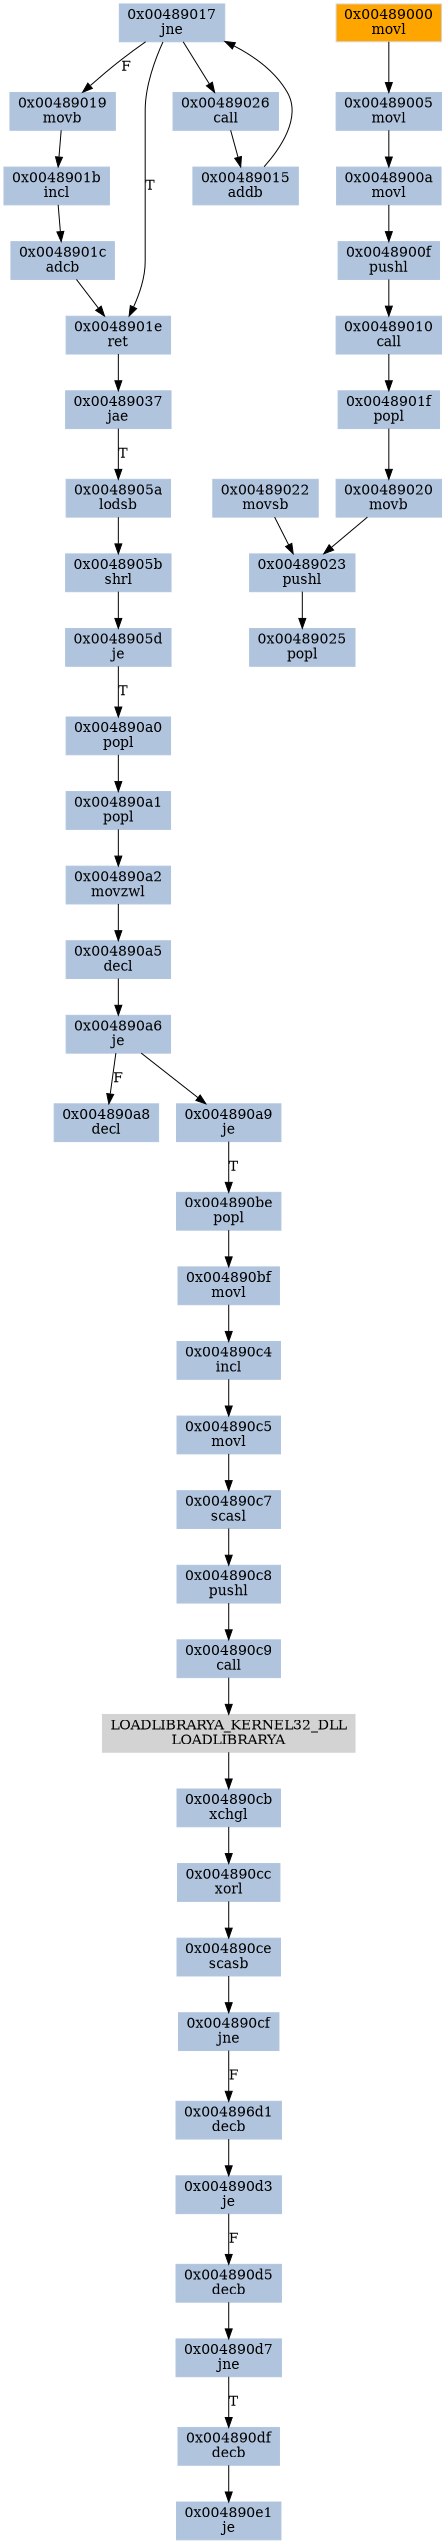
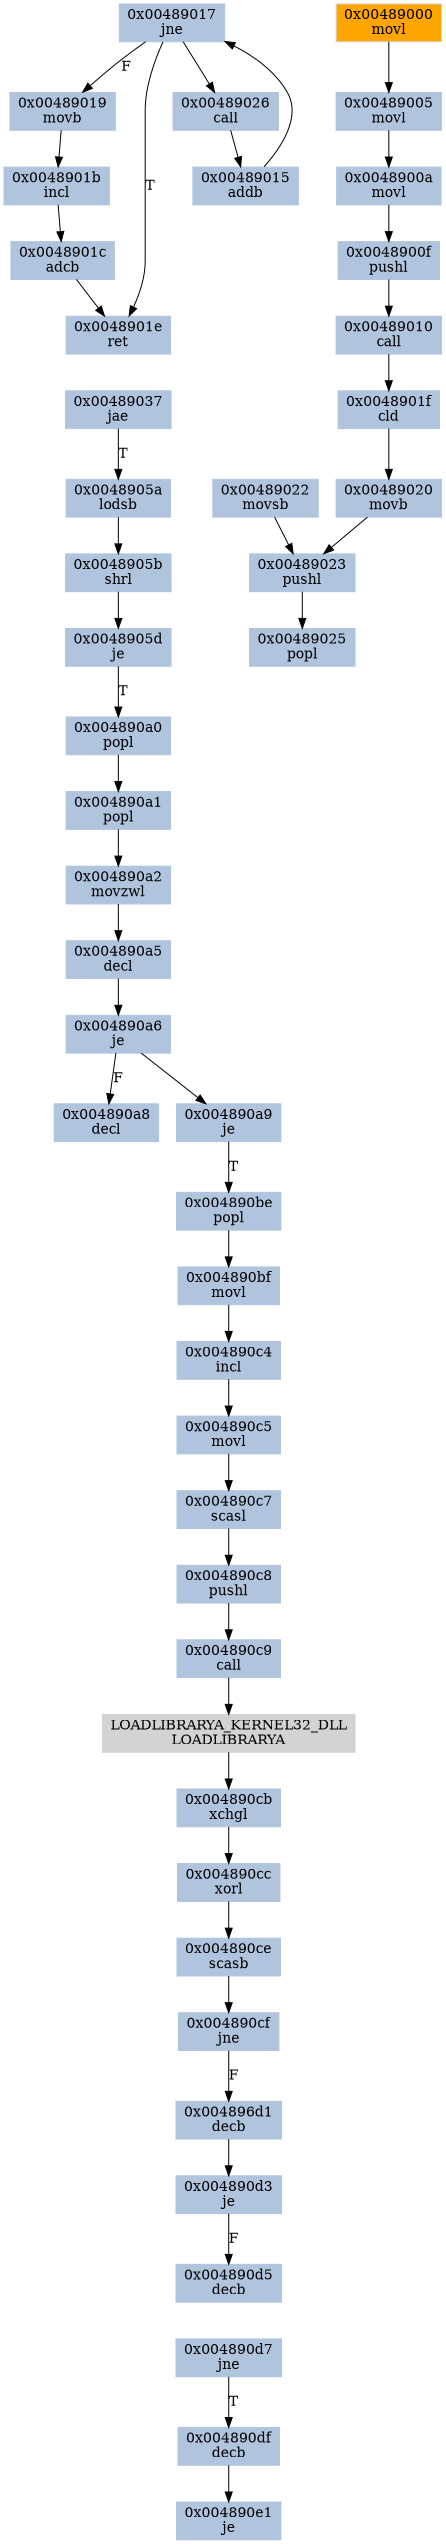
(118, 367) -> none
(389, 410) -> (389, 410)
(229, 2315) -> none
